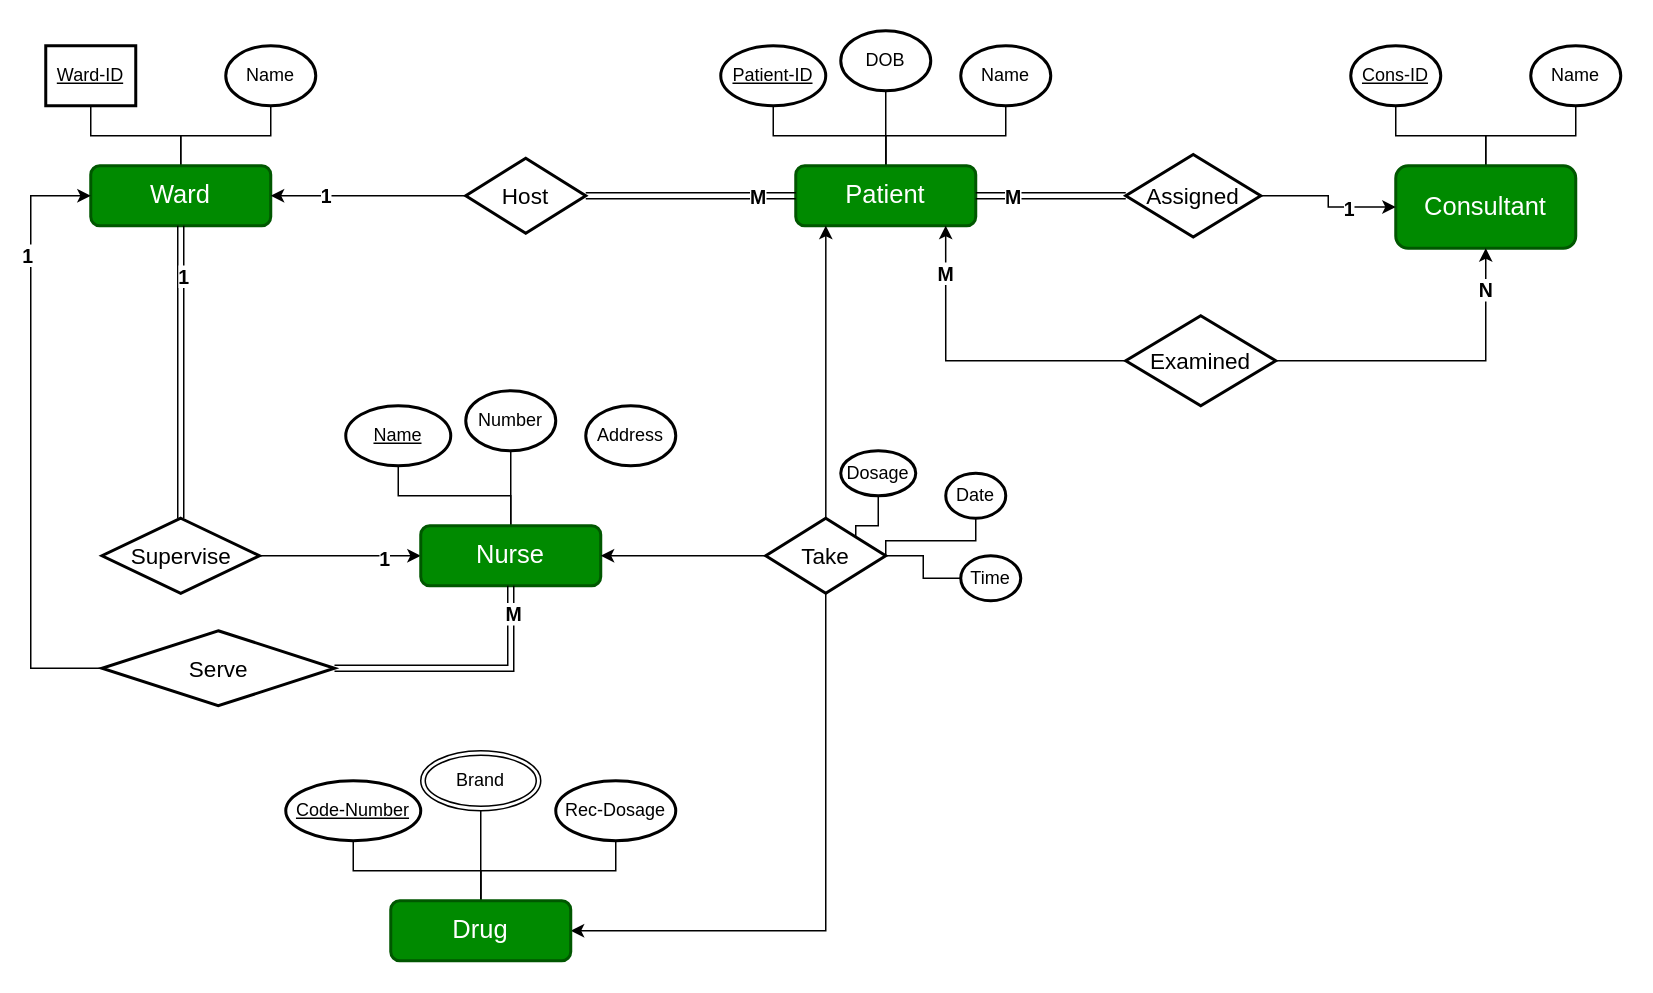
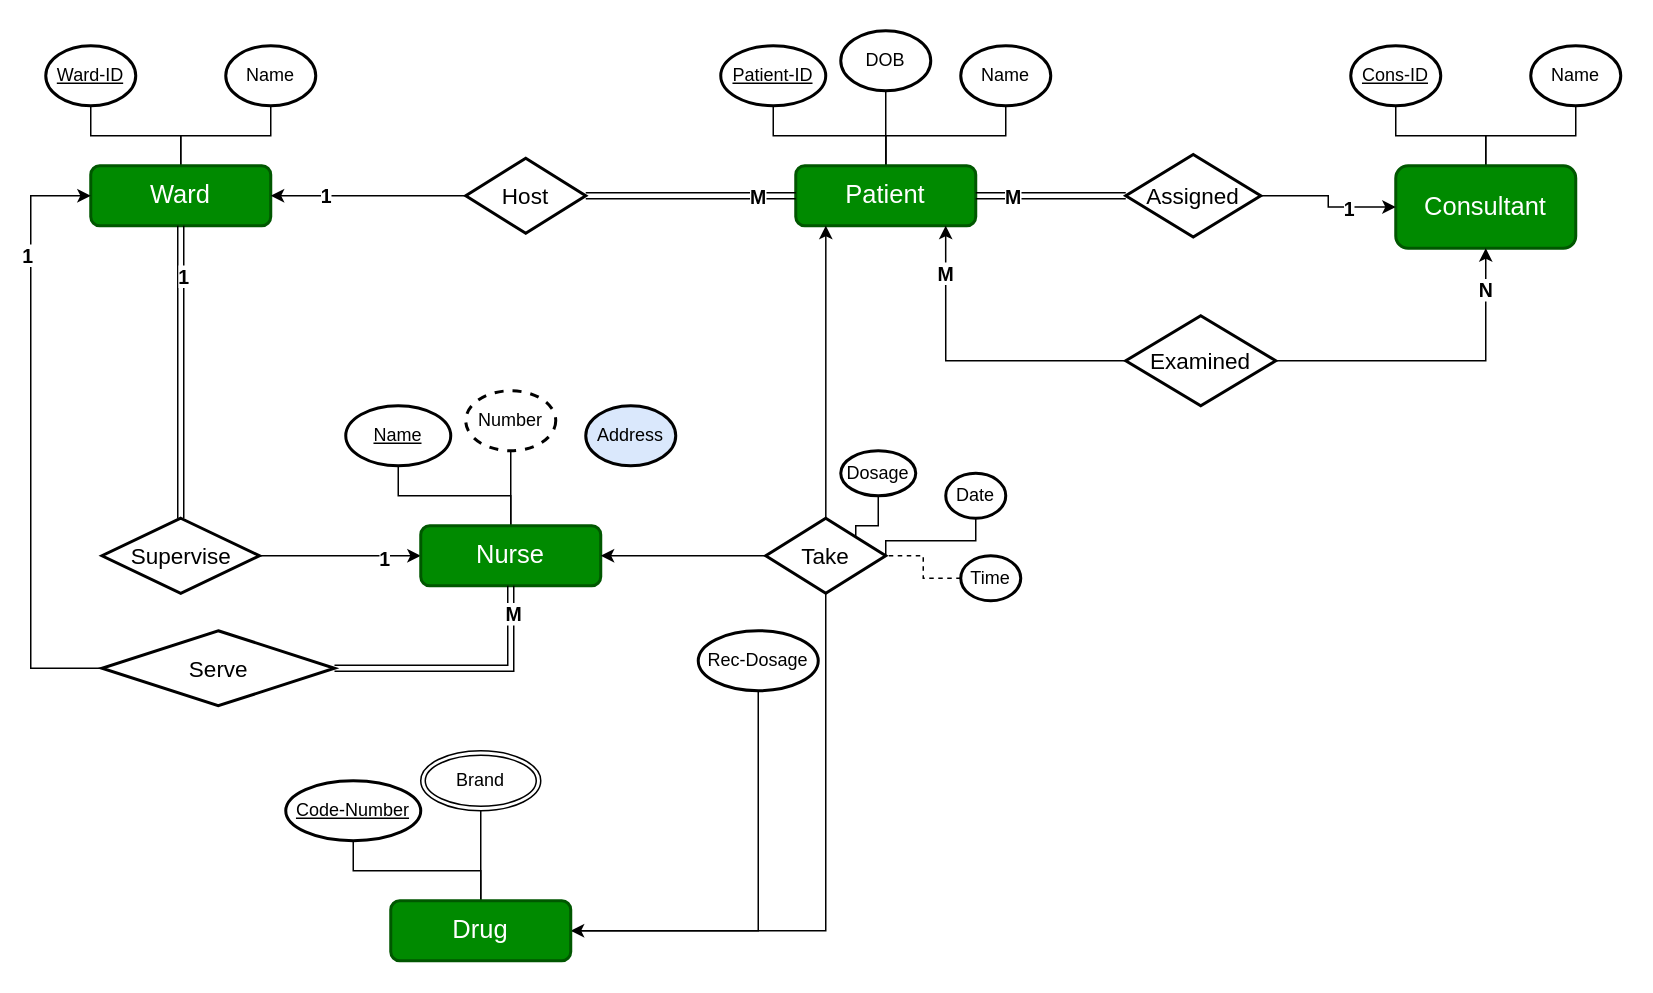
(91, 76) -> (91, 76)
(511, 421) -> (511, 421)
(631, 436) -> (631, 436)
(923, 565) -> (923, 565)
(616, 811) -> (758, 661)
